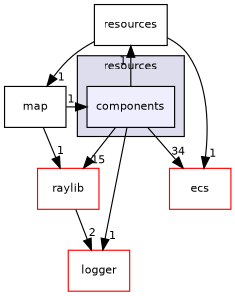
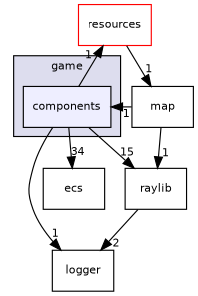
(131, 25) -> (115, 25)
(131, 67) -> (67, 67)
(203, 91) -> none
(68, 189) -> (156, 189)
(200, 189) -> (74, 189)
(99, 271) -> (83, 271)
